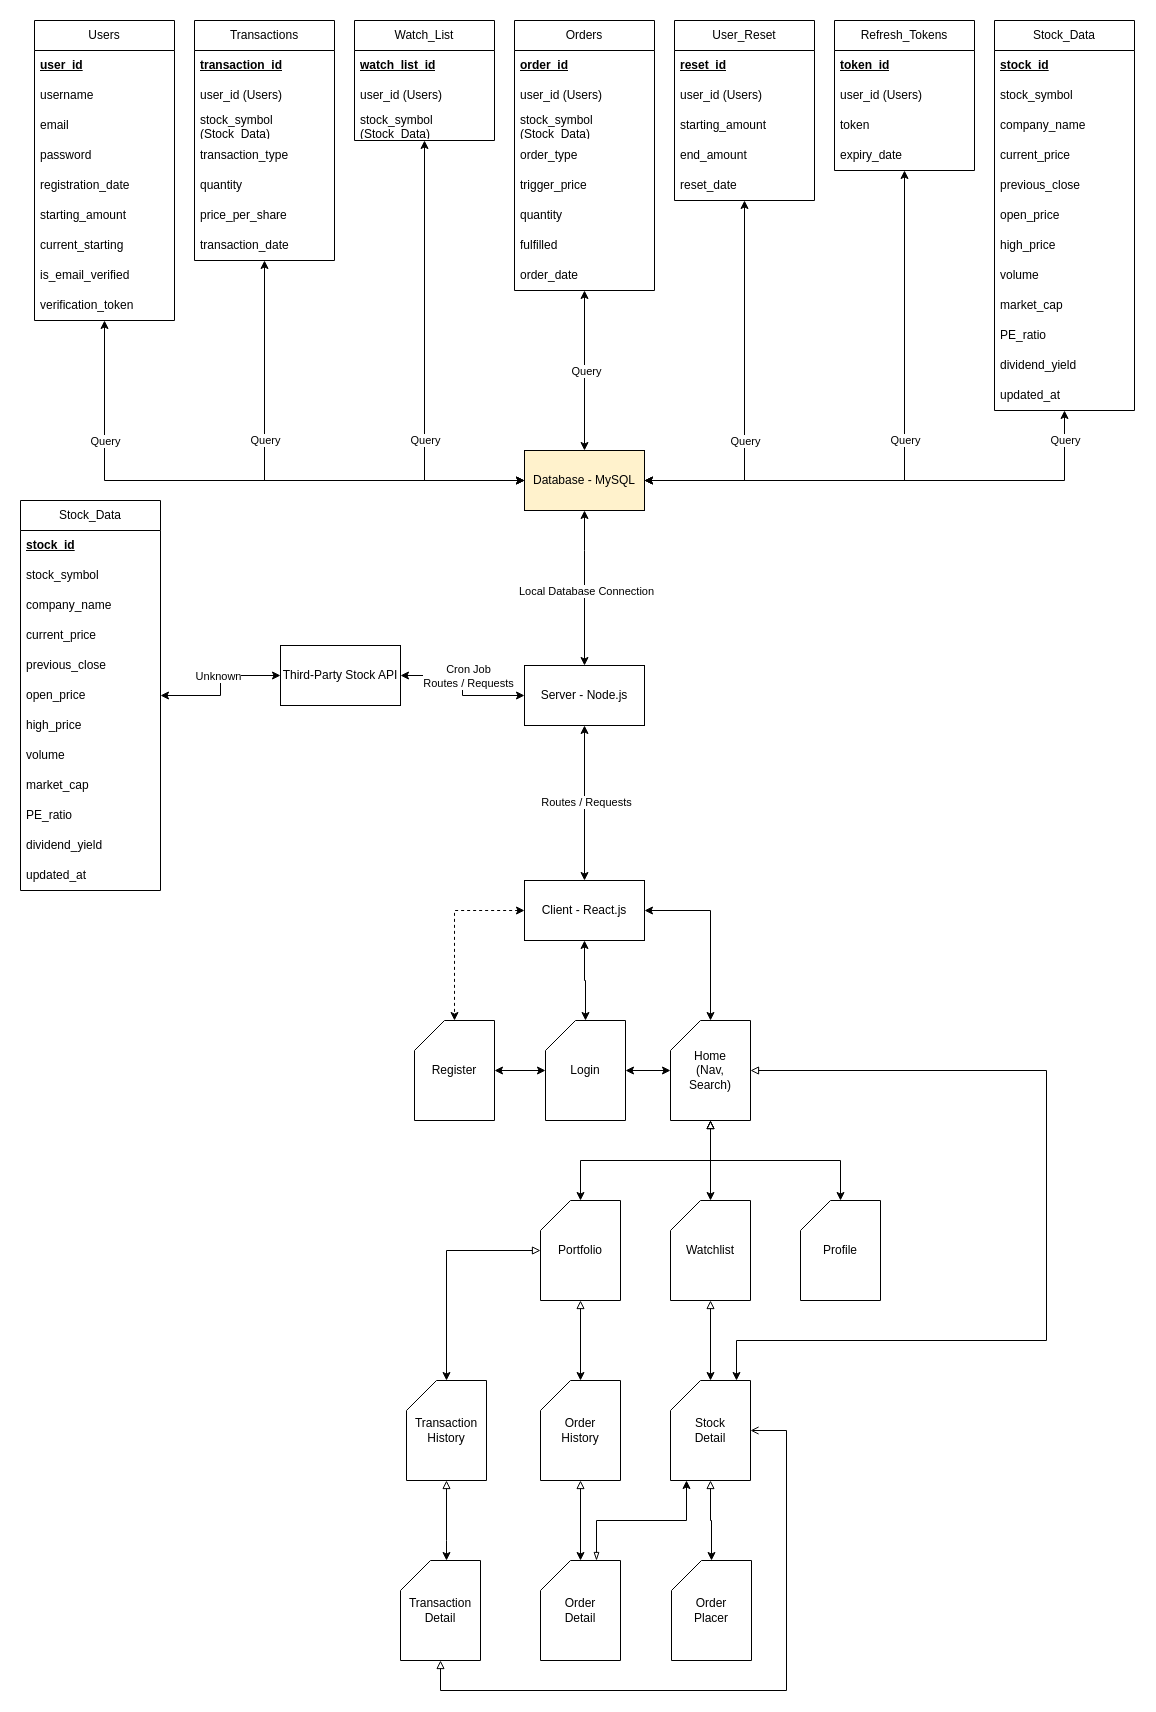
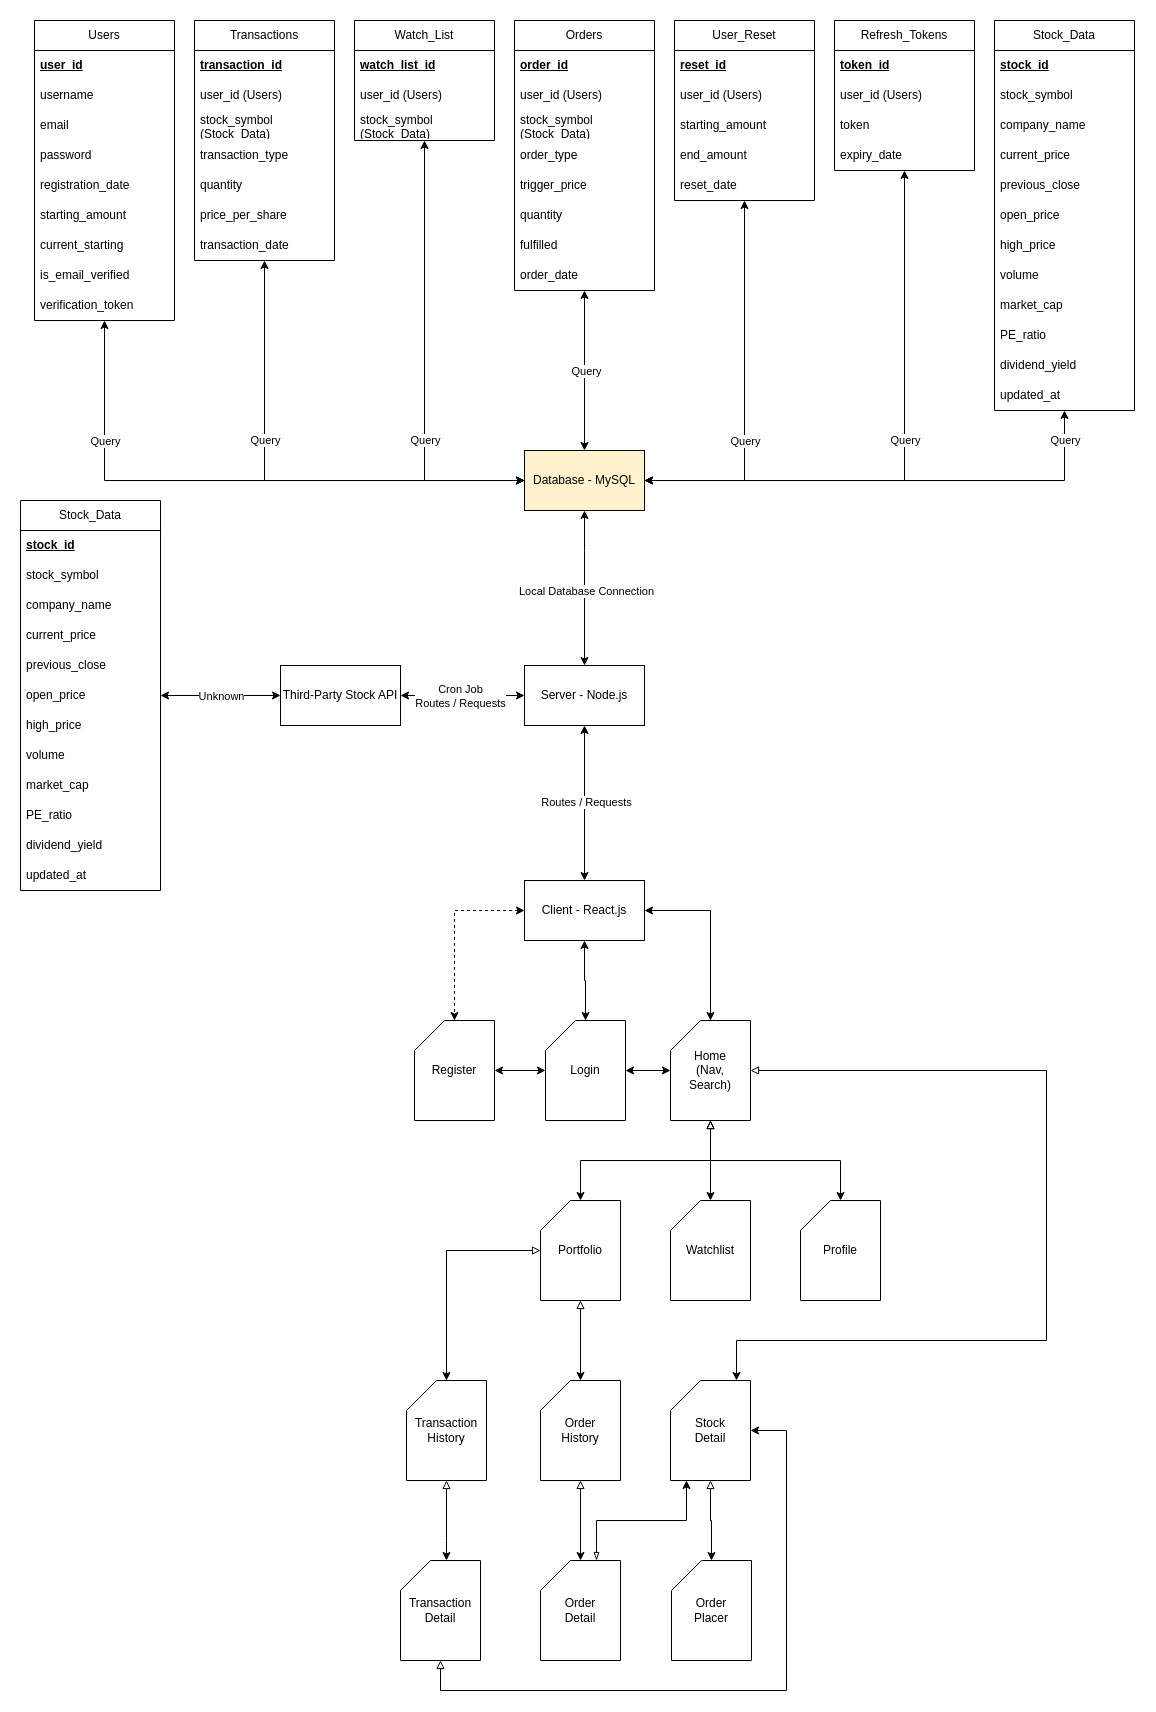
(341, 676) -> (341, 696)
(711, 1341) -> none
(756, 1431) -> (758, 1431)
